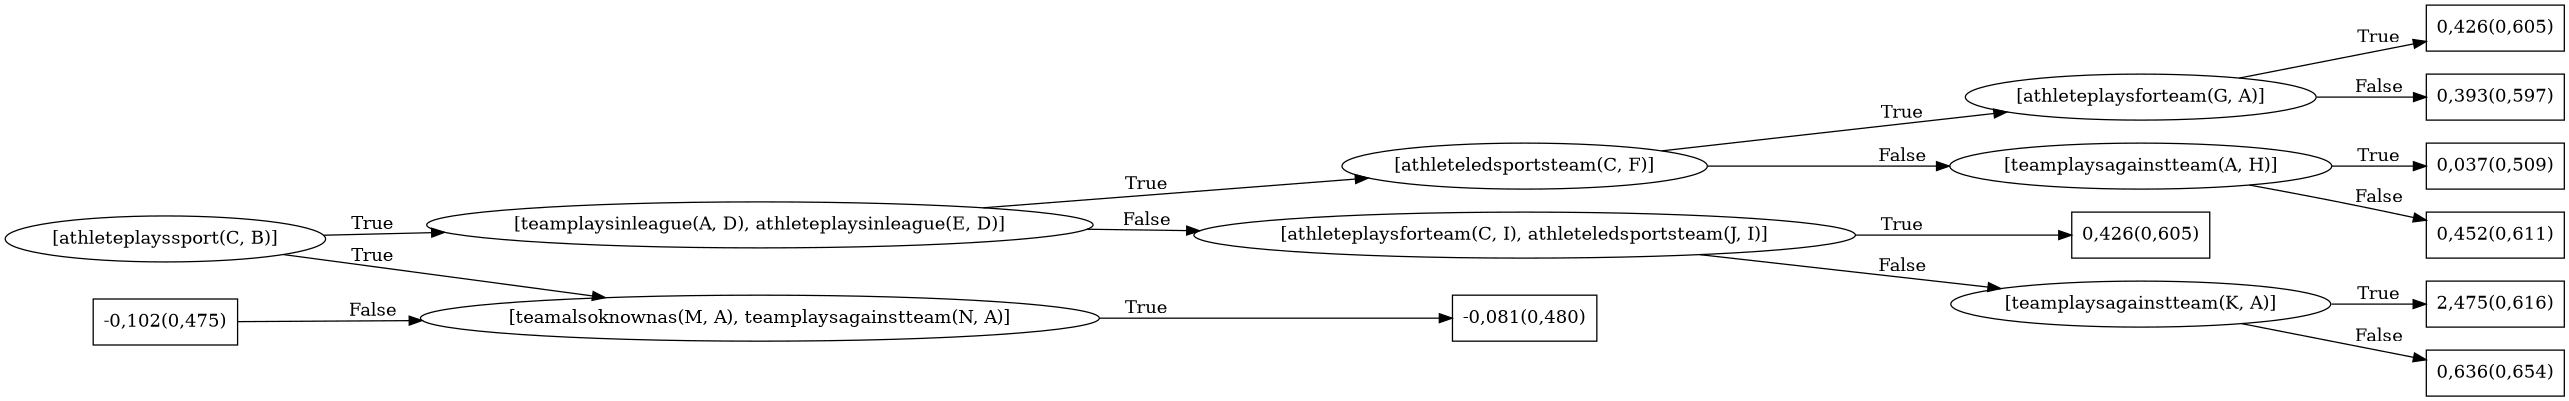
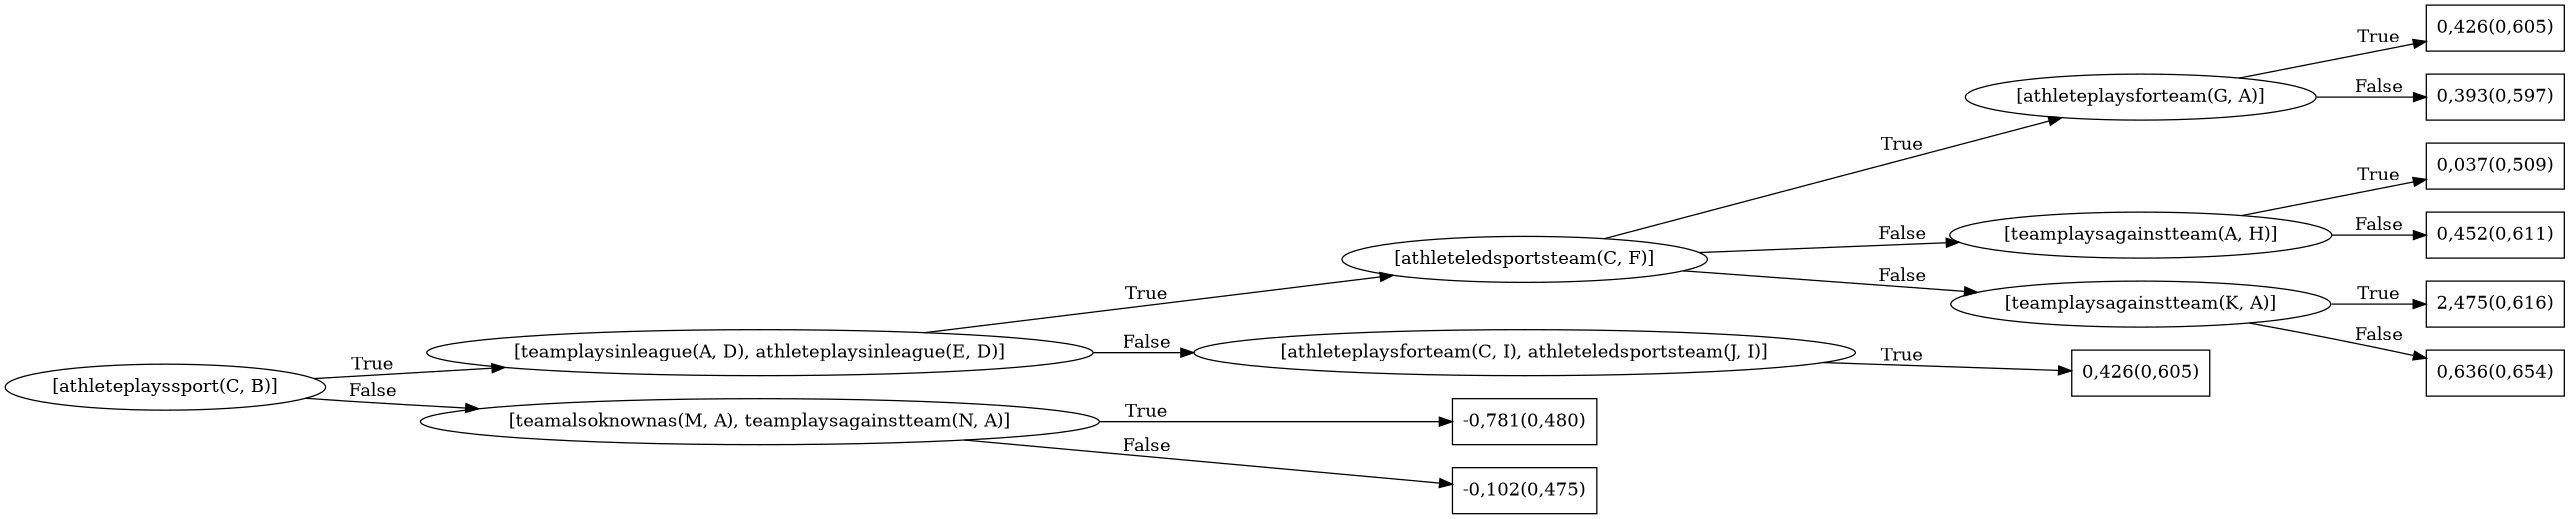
(373, 256) -> (373, 392)
(1844, 271) -> (1824, 281)
(1525, 318) -> (1525, 422)
(323, 321) -> (1202, 462)
